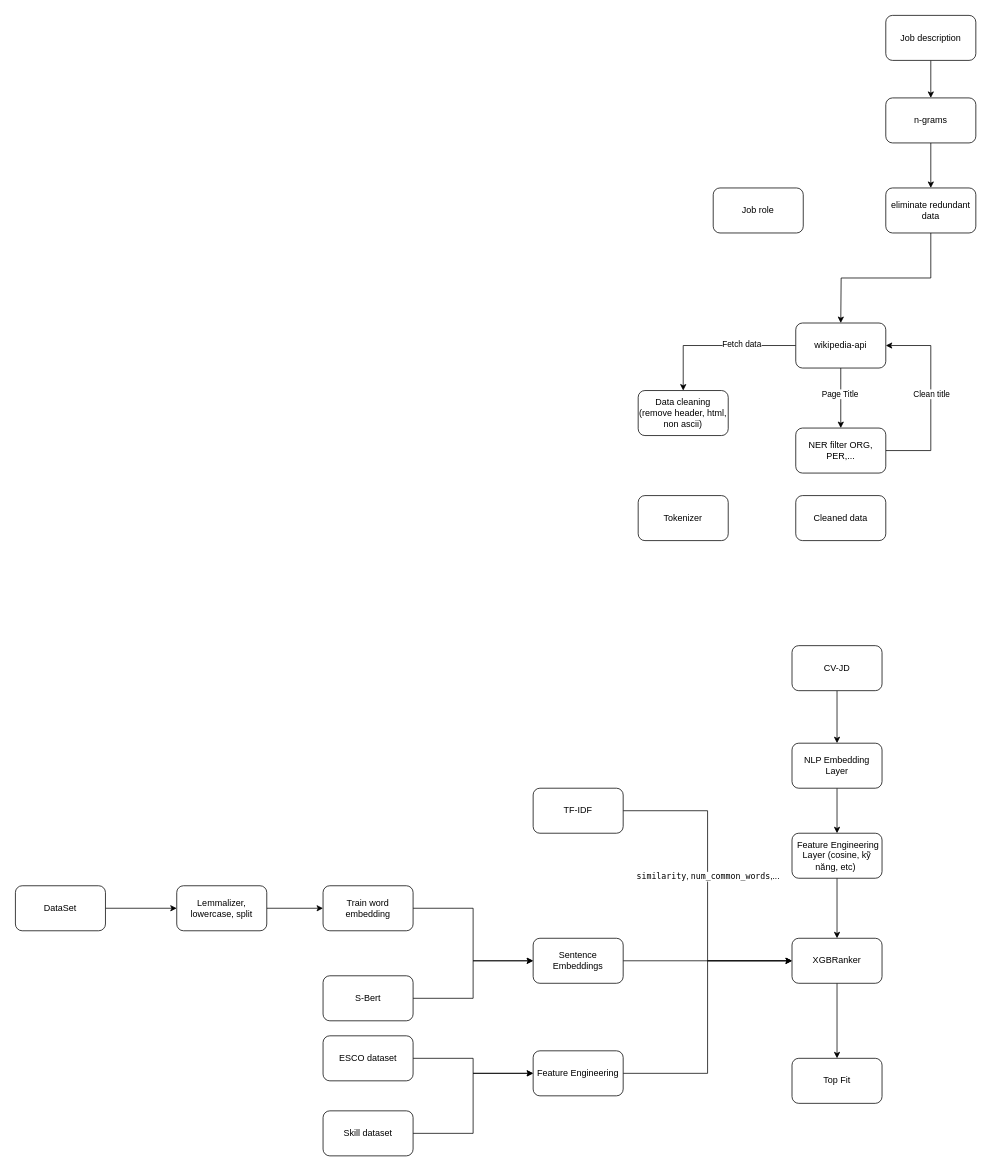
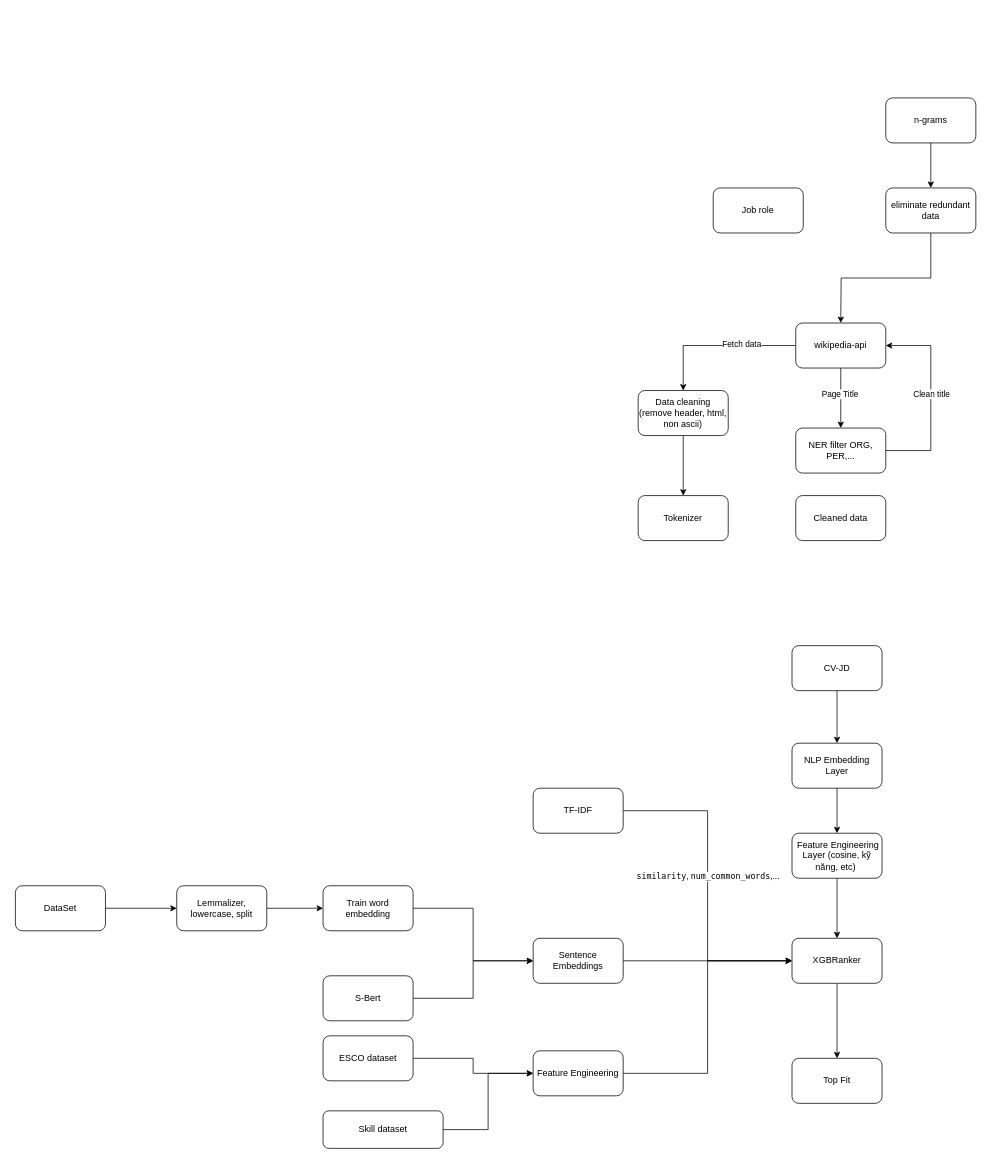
(930, 38) -> none
(930, 77) -> none
none -> (683, 462)
(368, 1133) -> (383, 1129)
